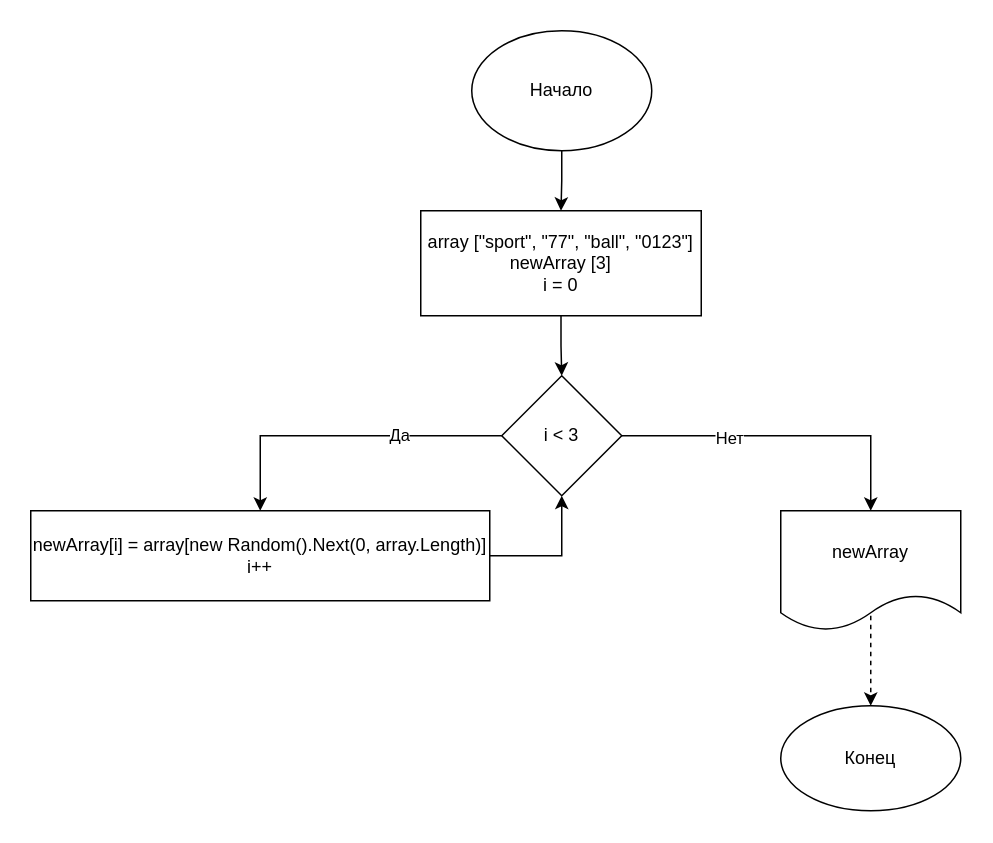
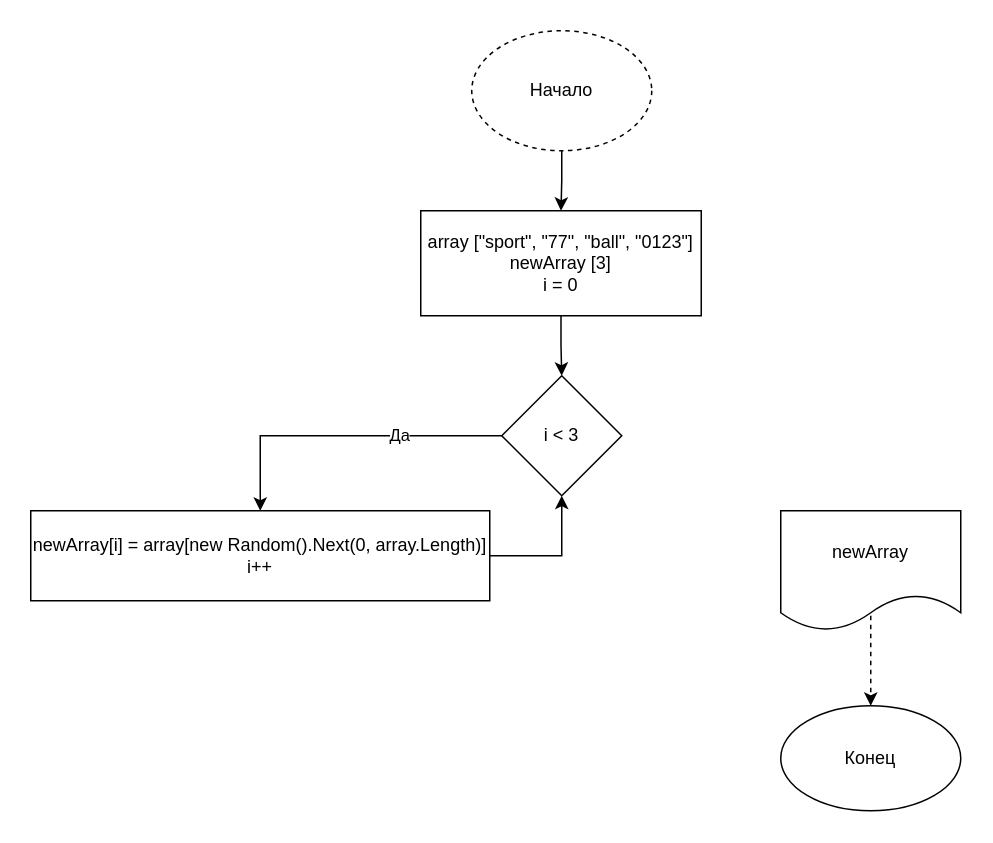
(562, 91) -> (562, 91)
(779, 436) -> none
